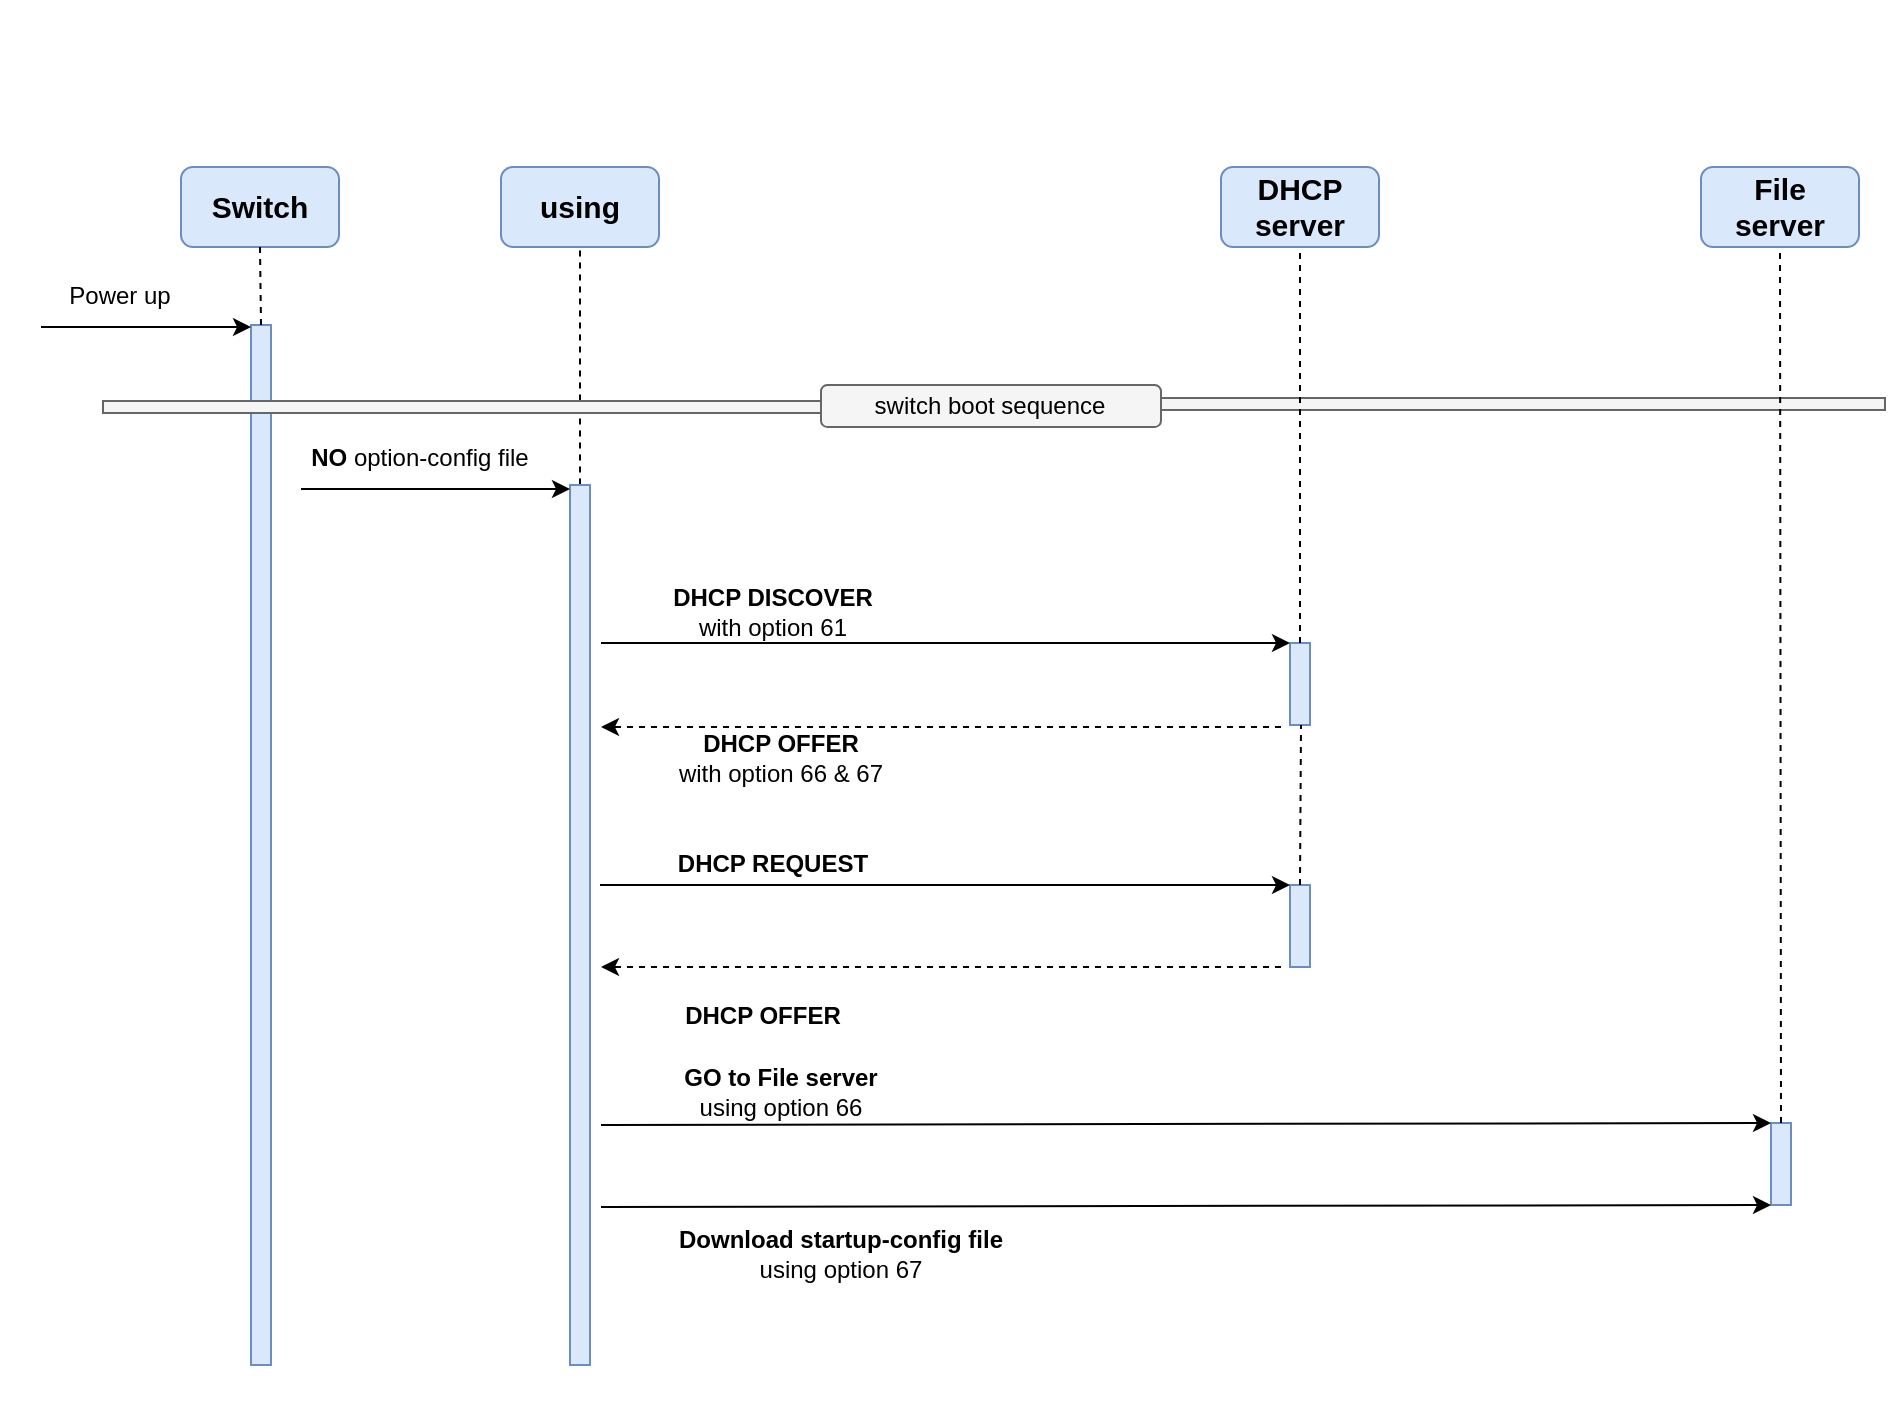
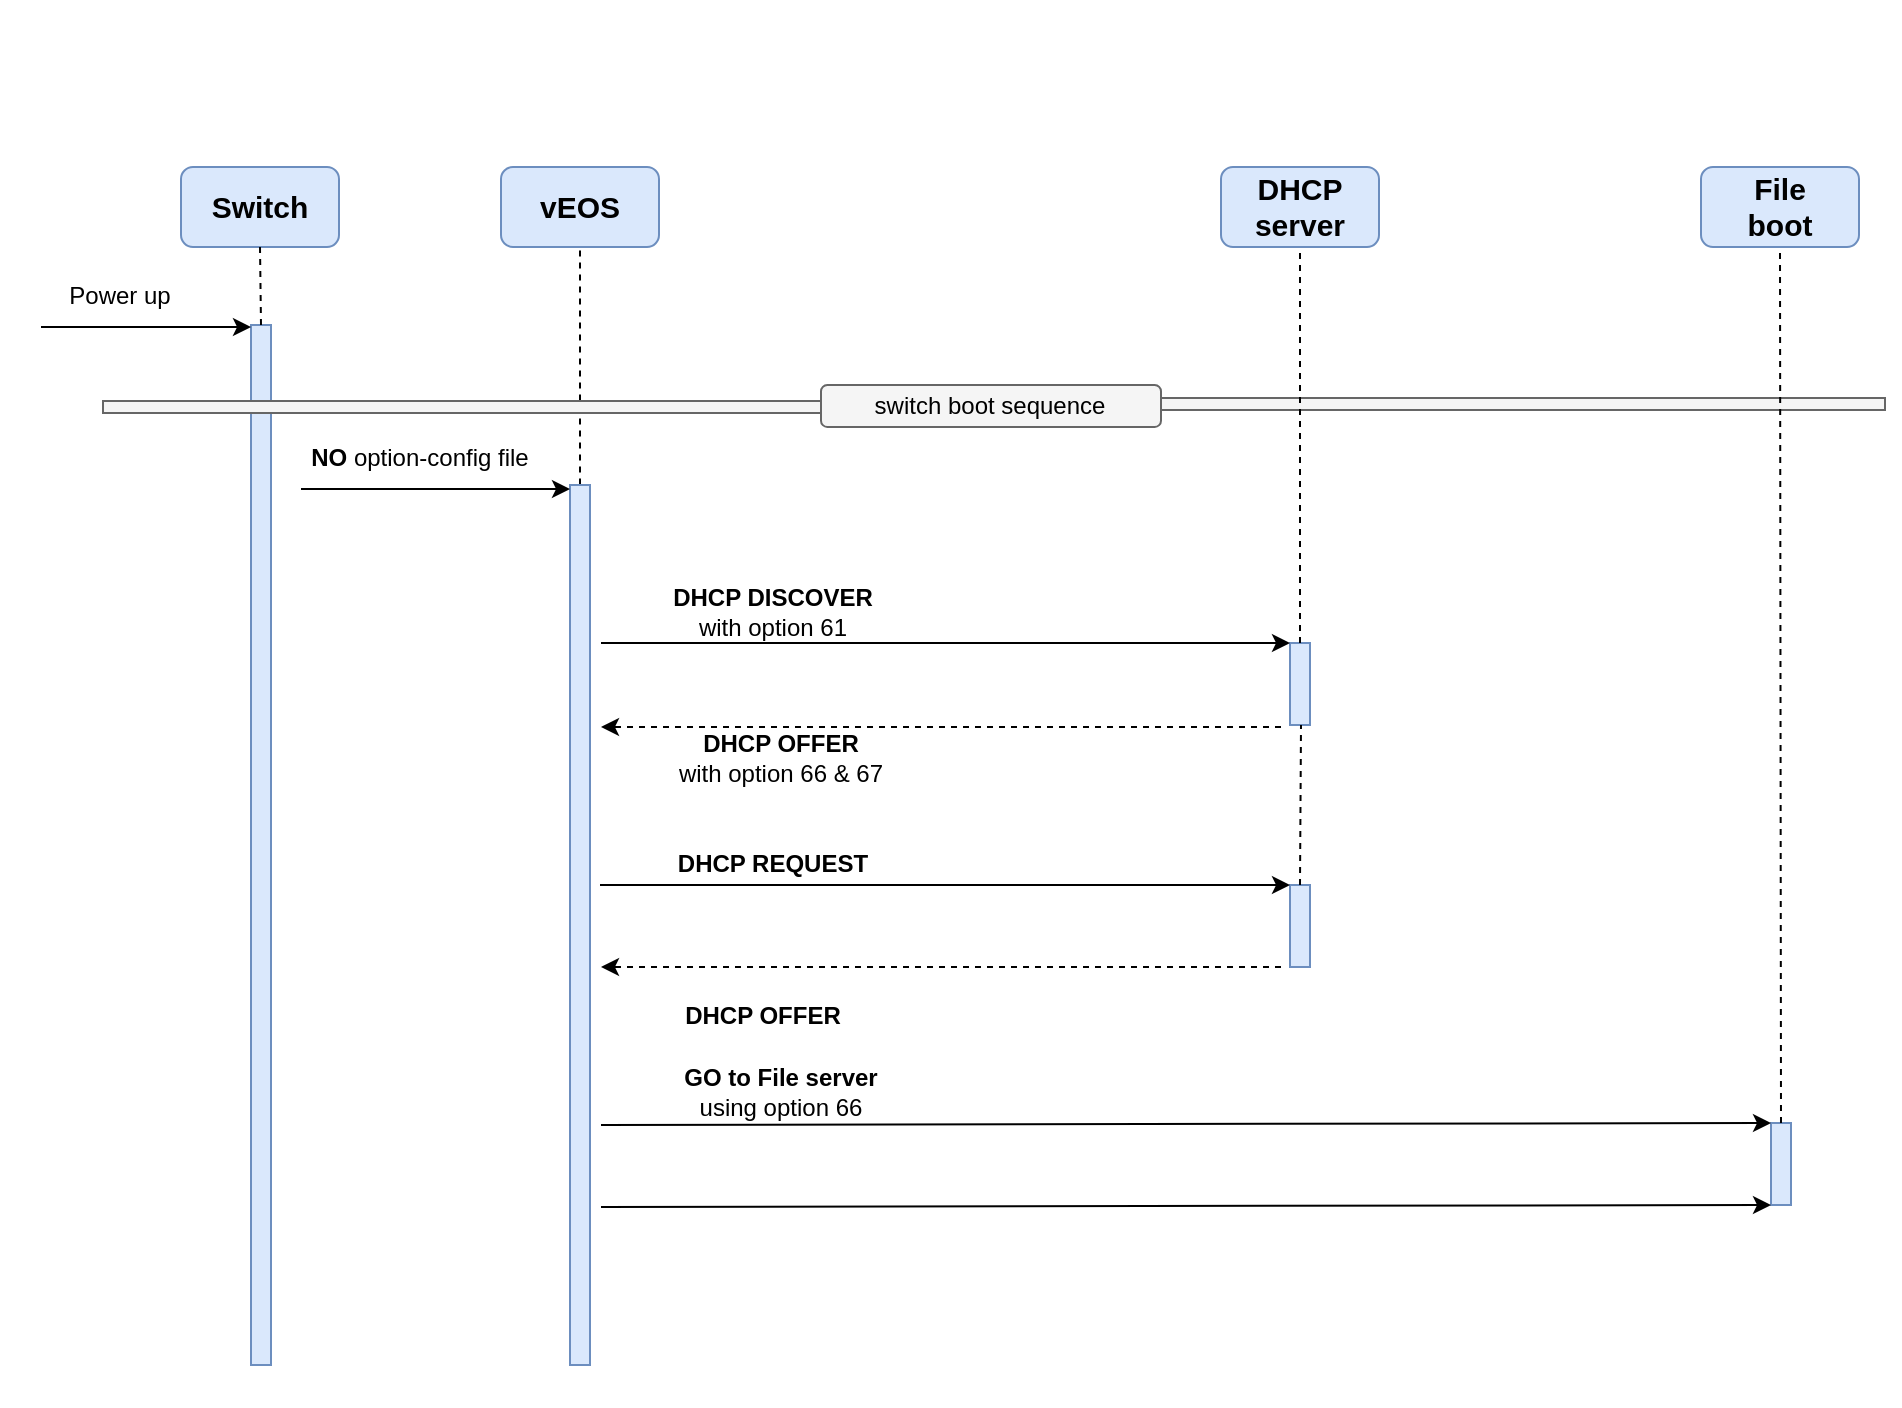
(581, 207) -> (581, 207)
(1781, 207) -> (1781, 207)
(842, 1255) -> none
